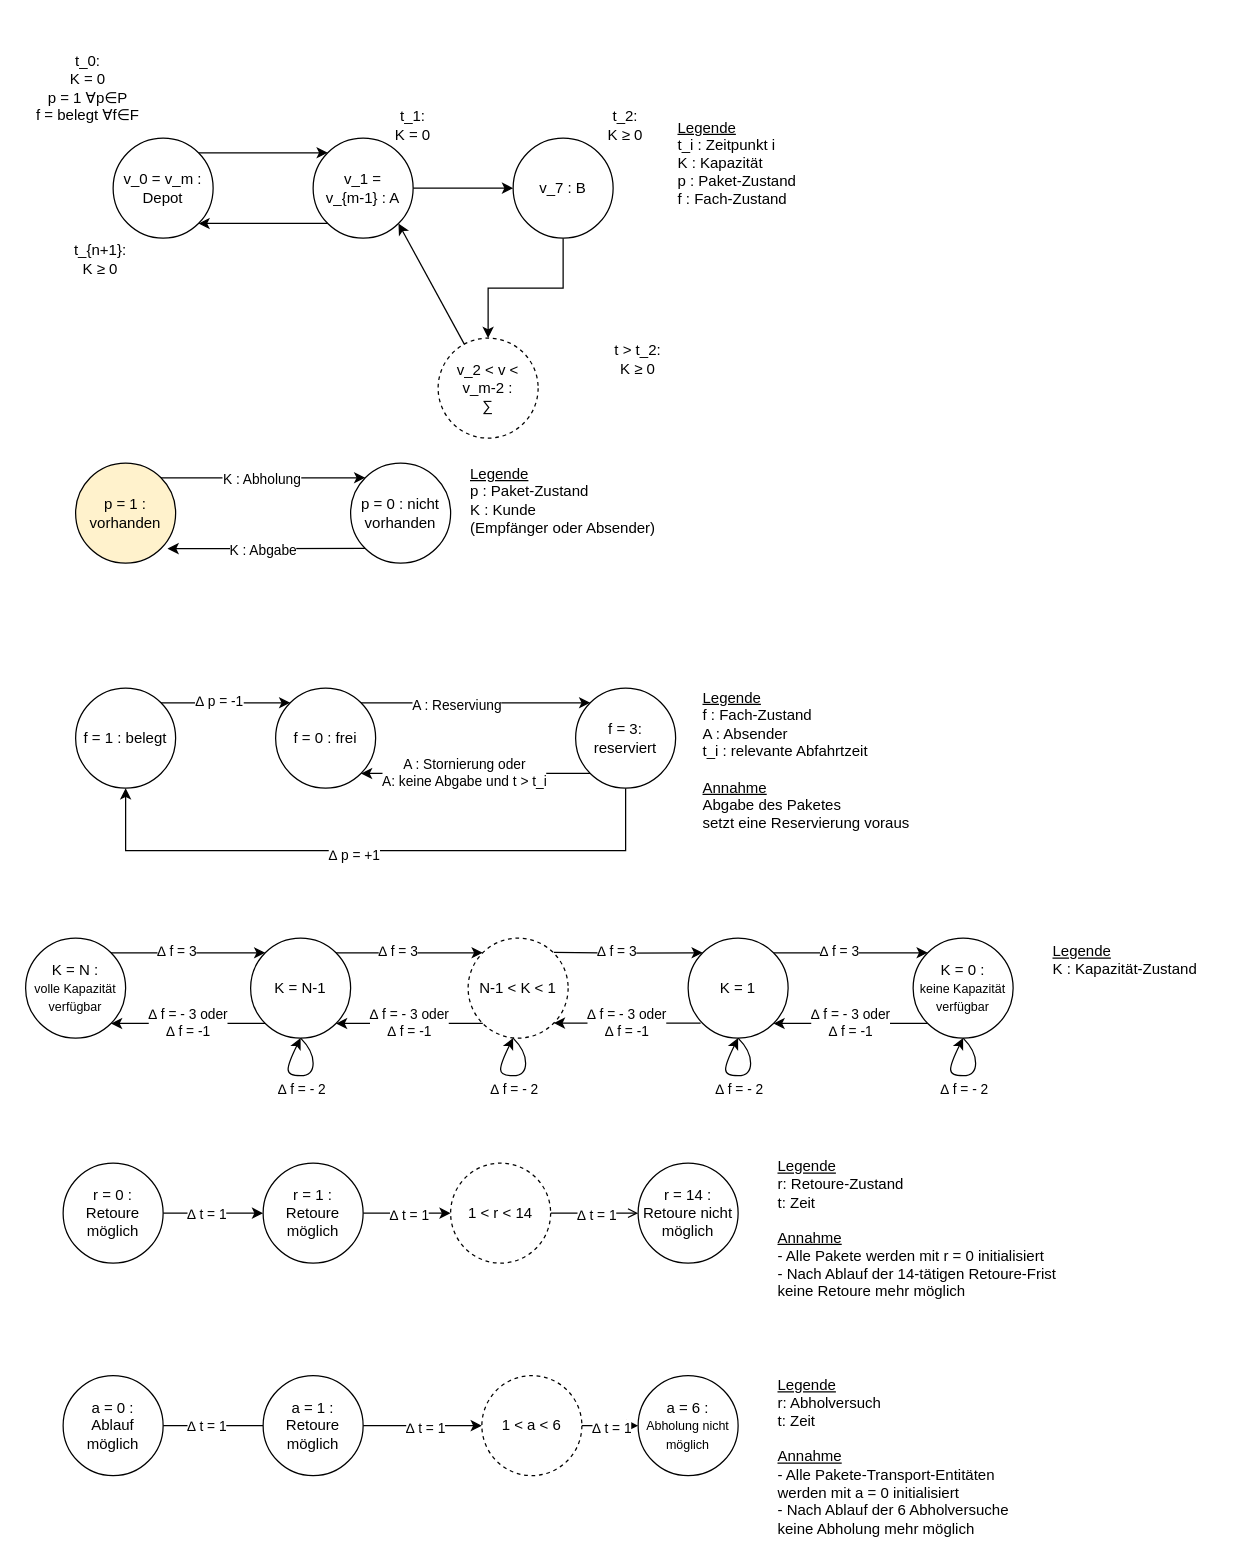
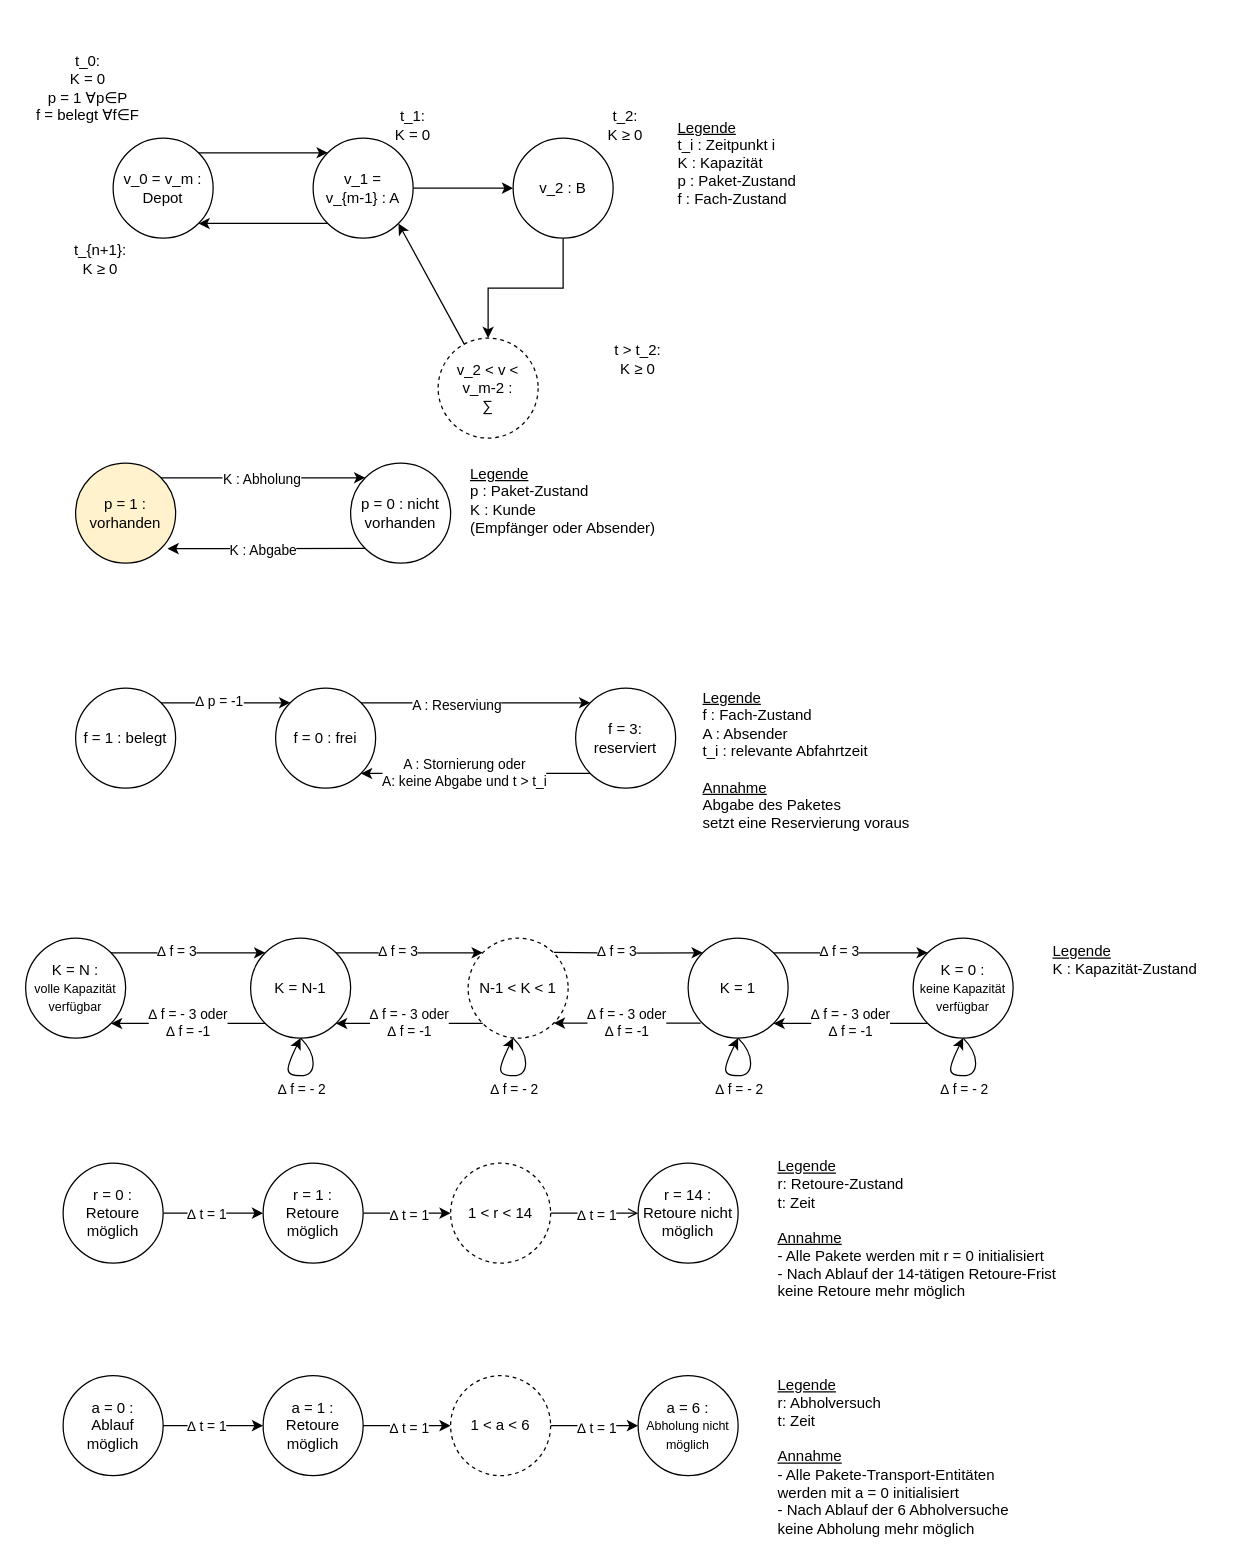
(563, 188) -> (563, 188)
(380, 851) -> none
(256, 1426) -> (253, 1426)
(532, 1426) -> (501, 1426)
